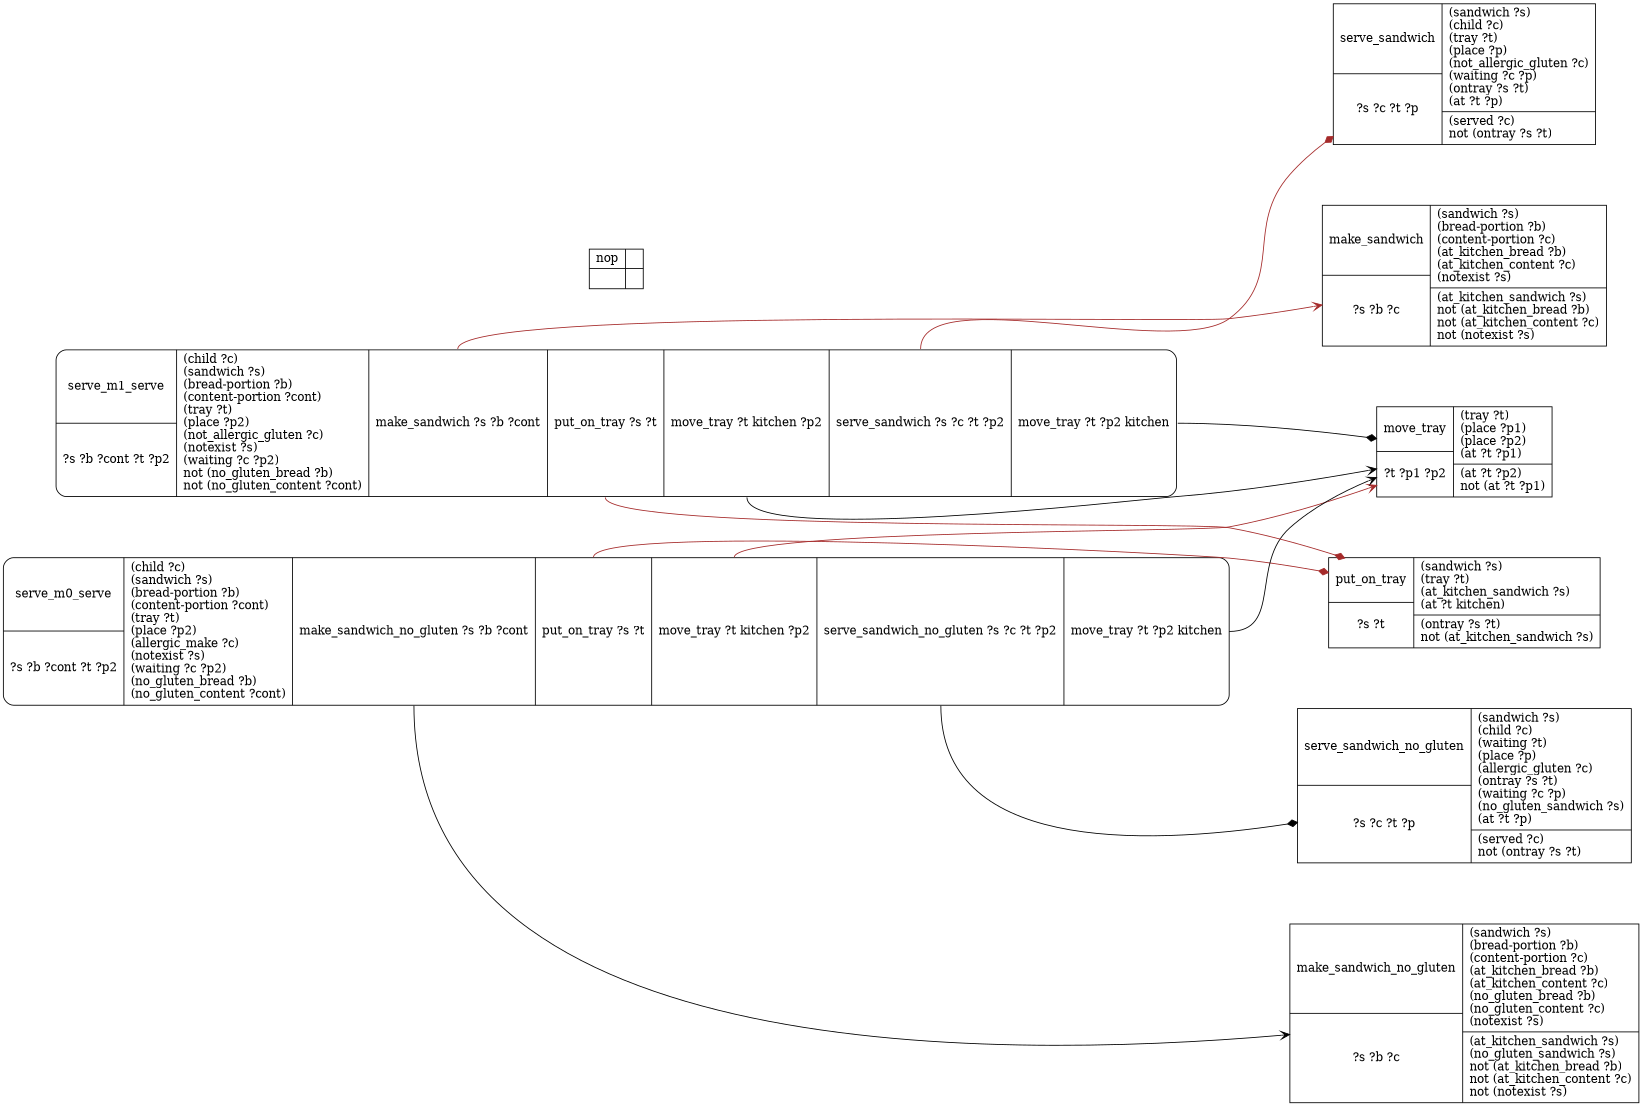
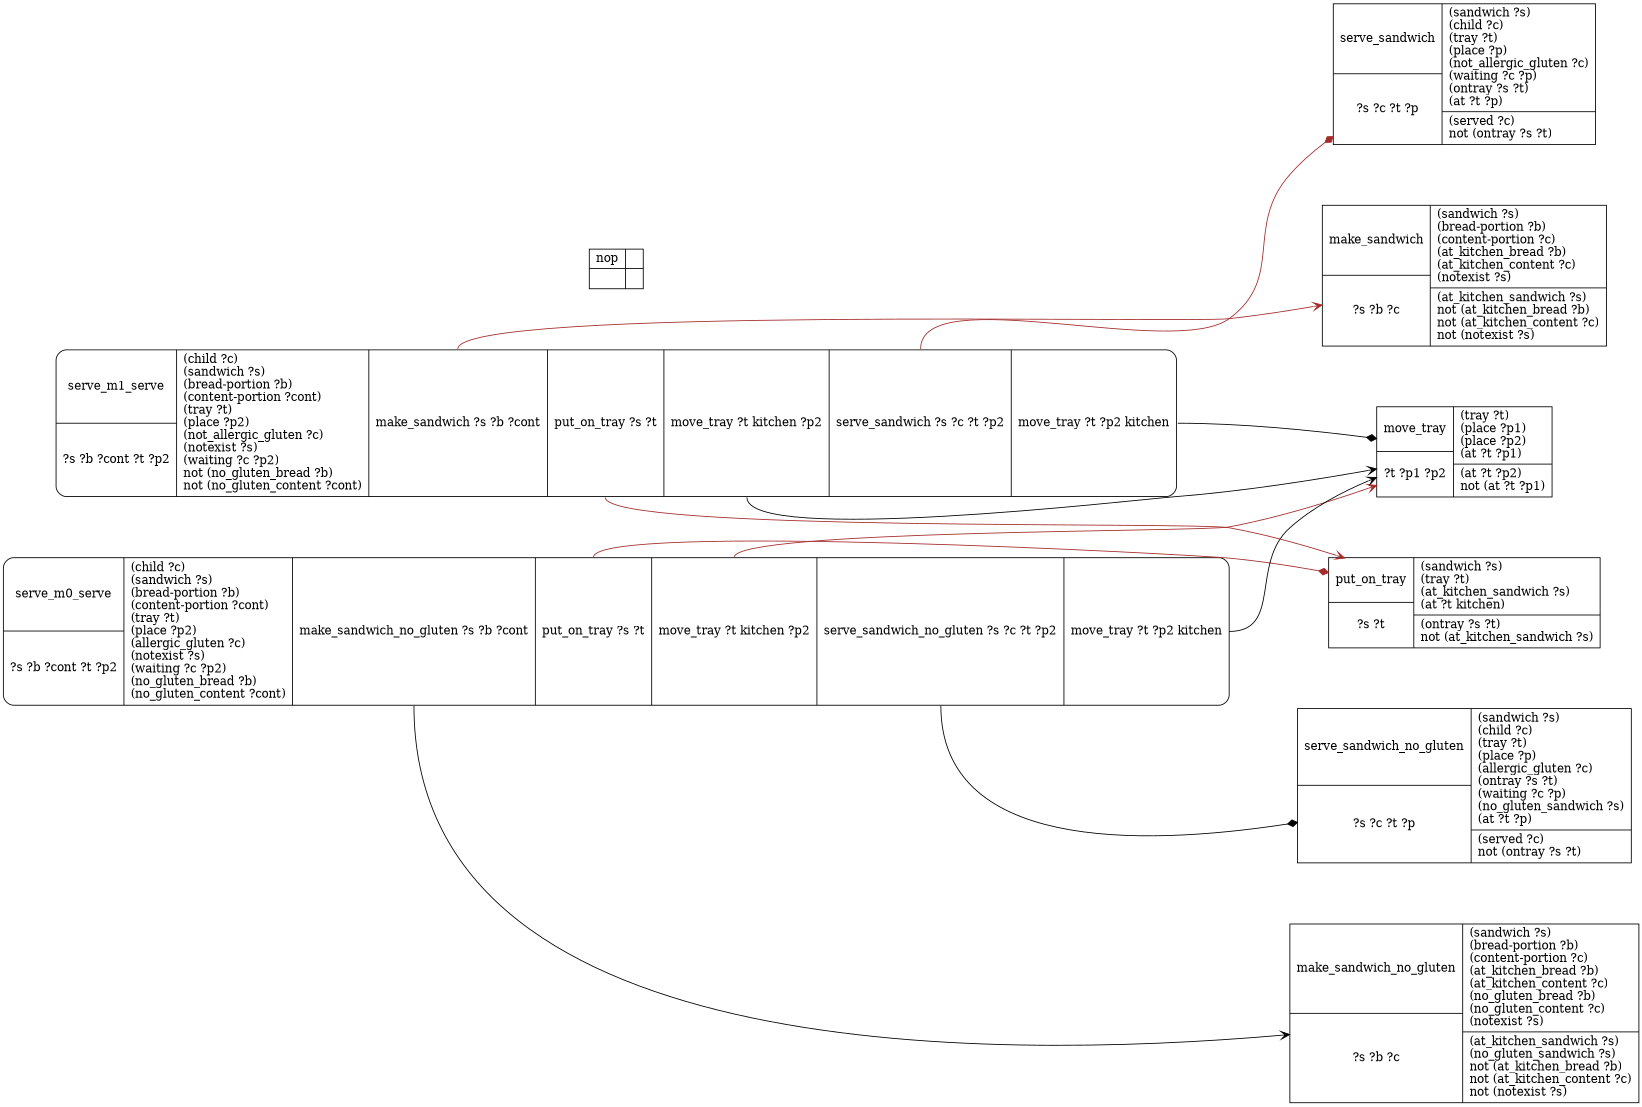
(971, 524) -> (971, 524)
(185, 644) -> (188, 644)
(1512, 744) -> (1502, 744)
